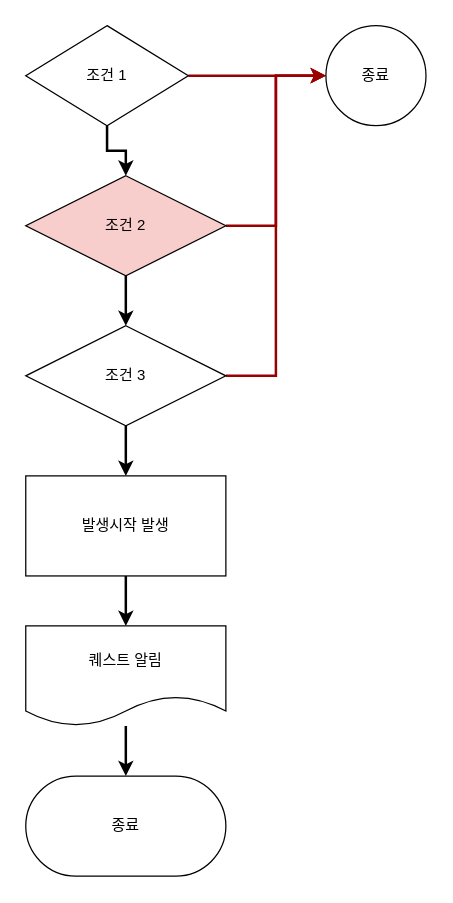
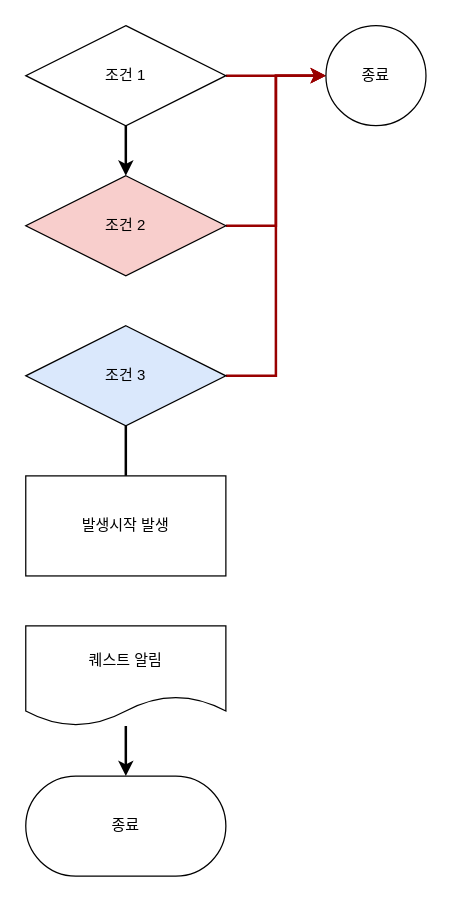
(107, 76) -> (126, 76)
(126, 295) -> none
(126, 376) -> (126, 376)
(126, 463) -> (126, 467)
(126, 595) -> none
